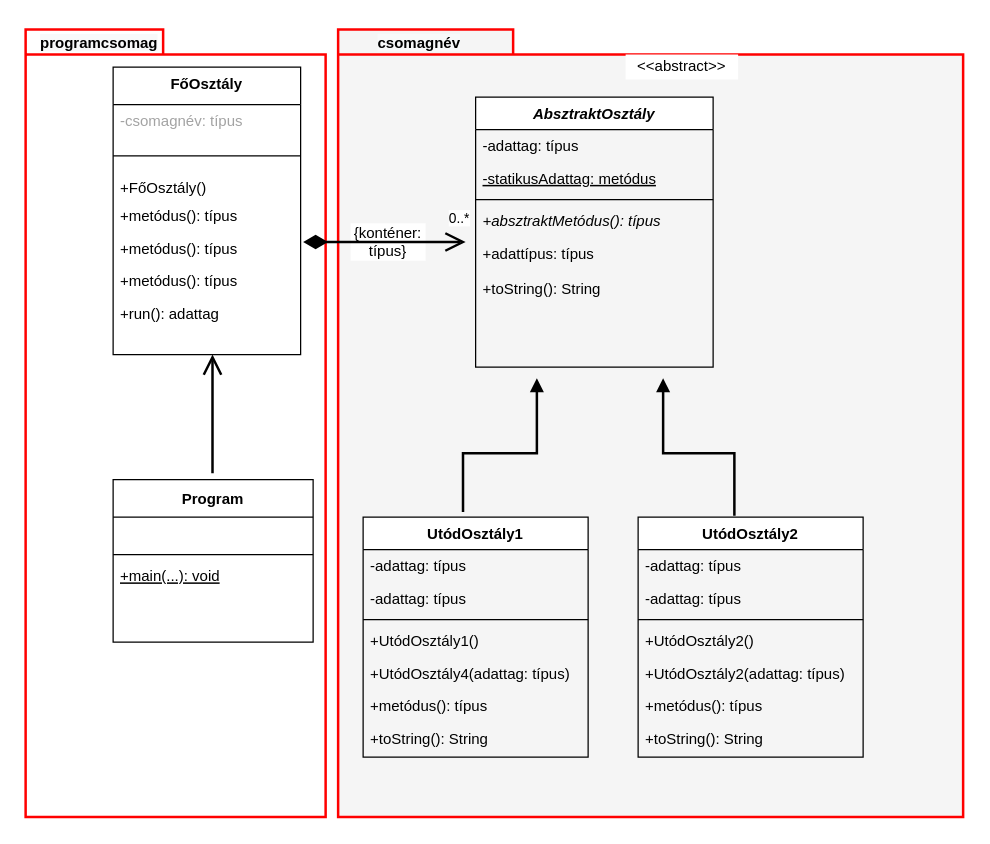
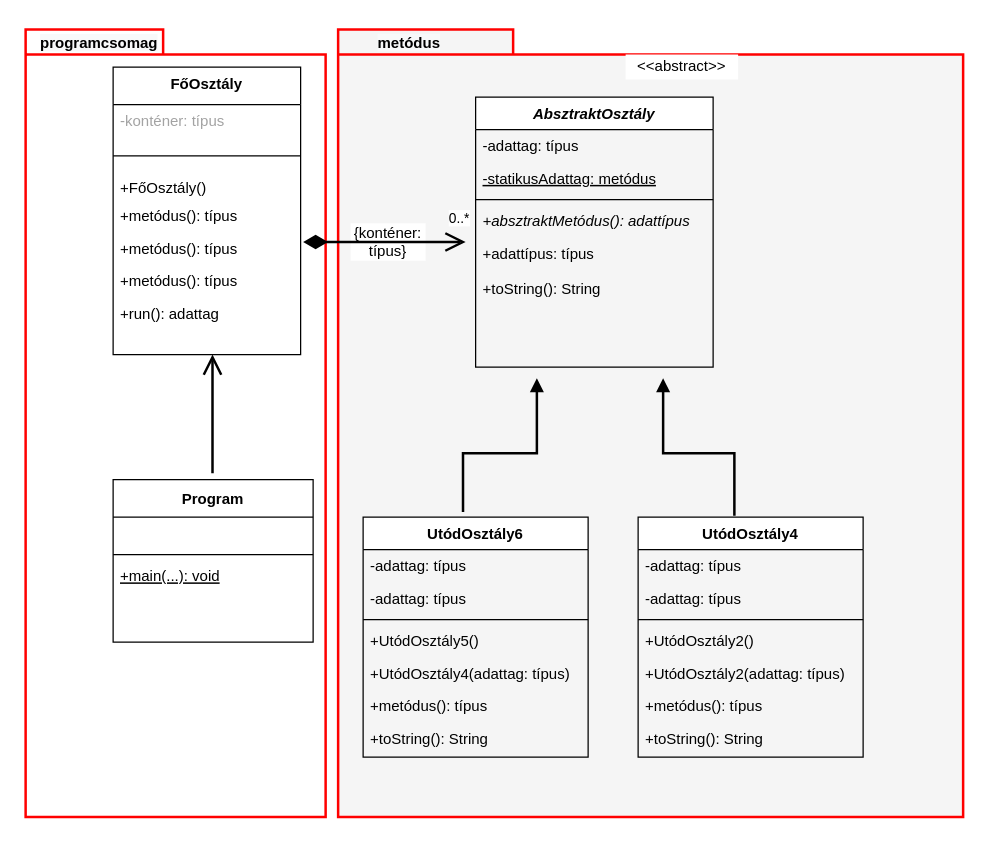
(416, 43) -> (408, 43)
(188, 121) -> (183, 121)
(588, 221) -> (605, 221)
(475, 534) -> (475, 534)
(750, 534) -> (750, 534)
(431, 641) -> (431, 641)
